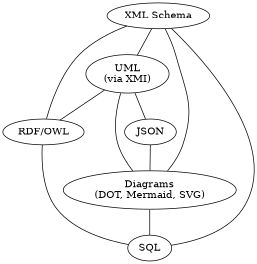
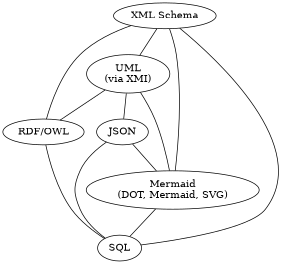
none -> (75, 190)
(150, 190) -> (173, 190)
